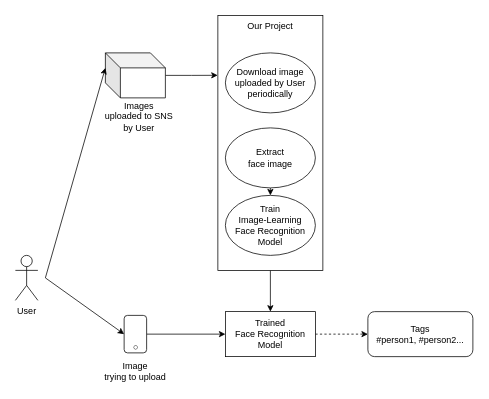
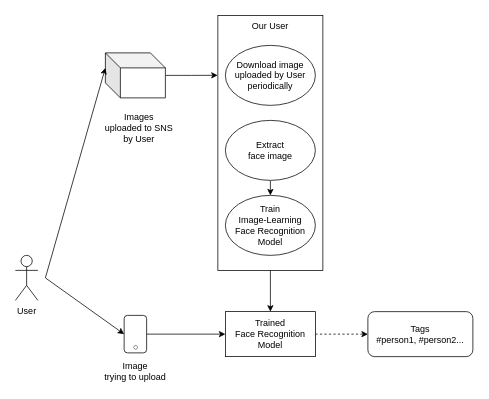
(270, 27) -> (270, 27)
(270, 83) -> (270, 75)
(139, 117) -> (139, 128)
(270, 158) -> (270, 150)
